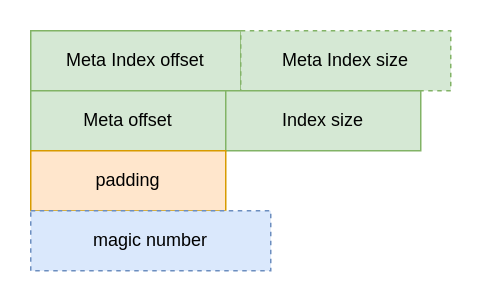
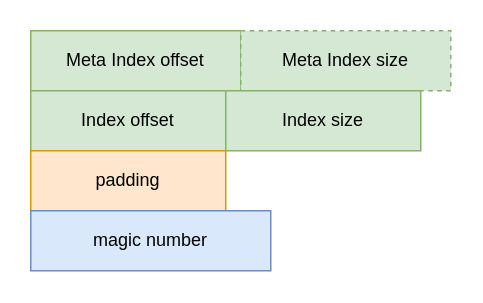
(128, 121) -> (128, 121)
(151, 241) -> (151, 241)
